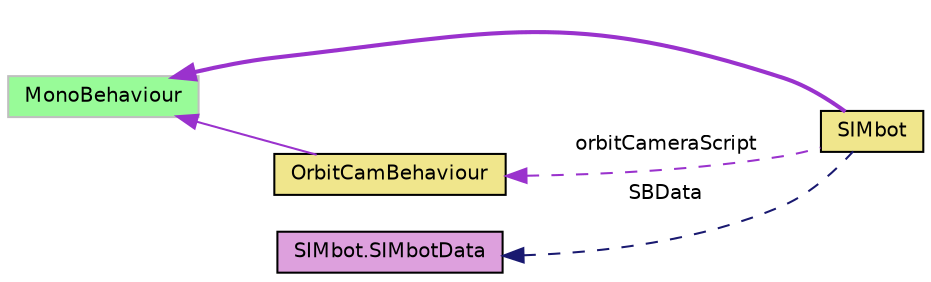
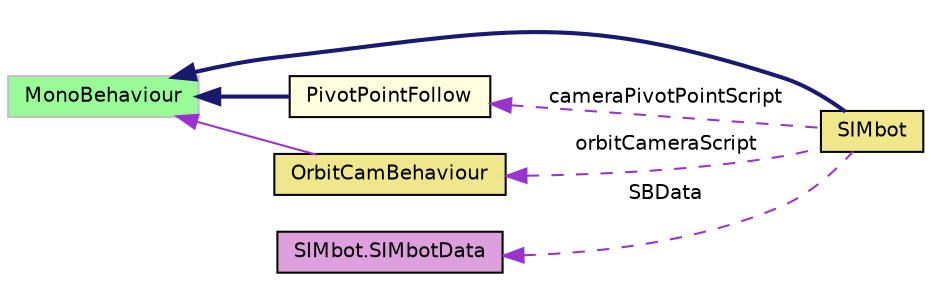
(525, 32) -> (525, 32)
none -> (390, 97)
(699, 233) -> (699, 233)
